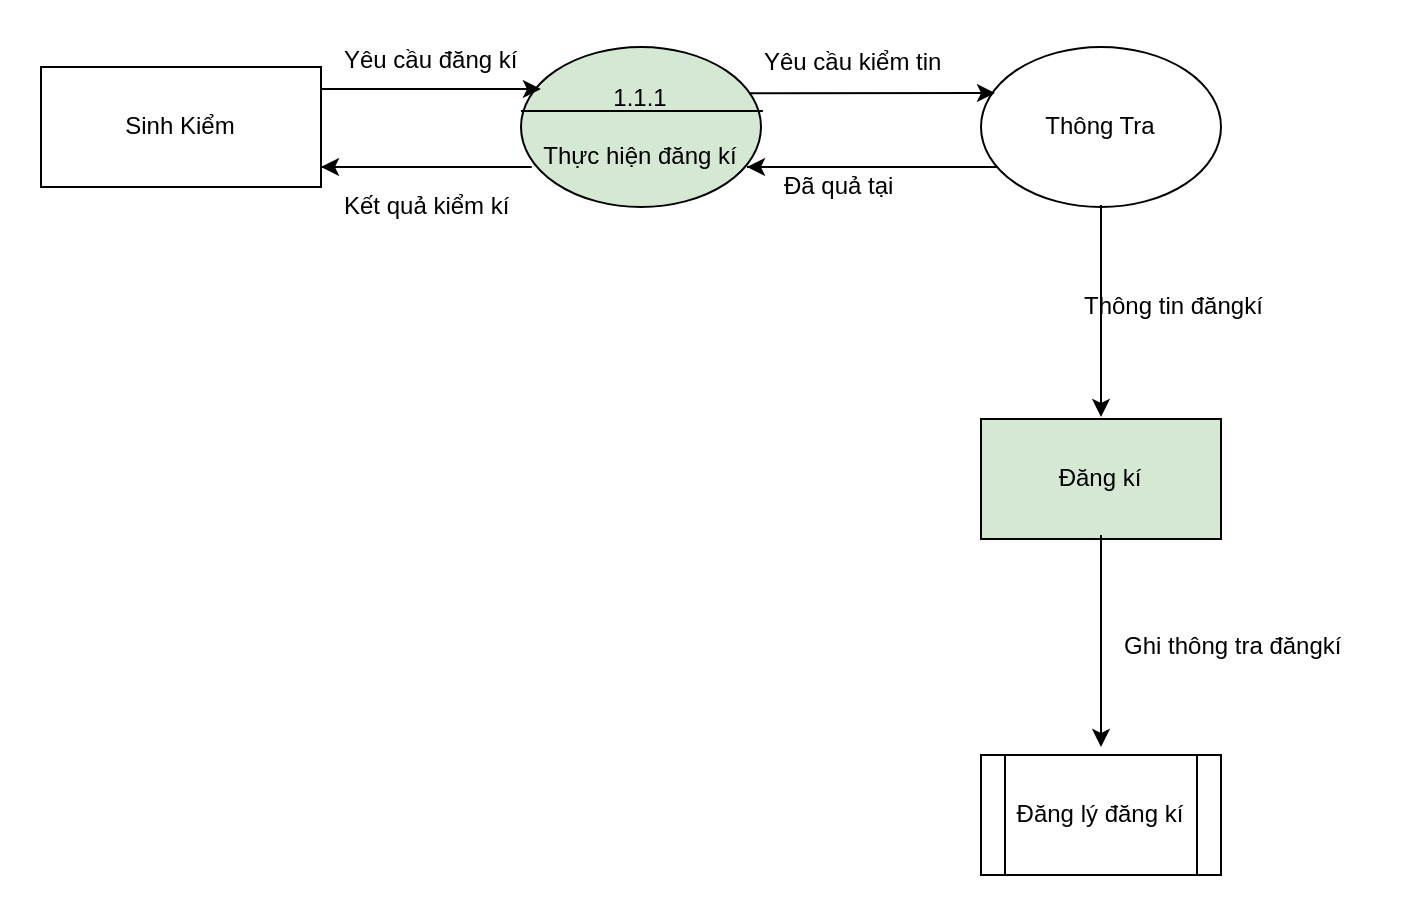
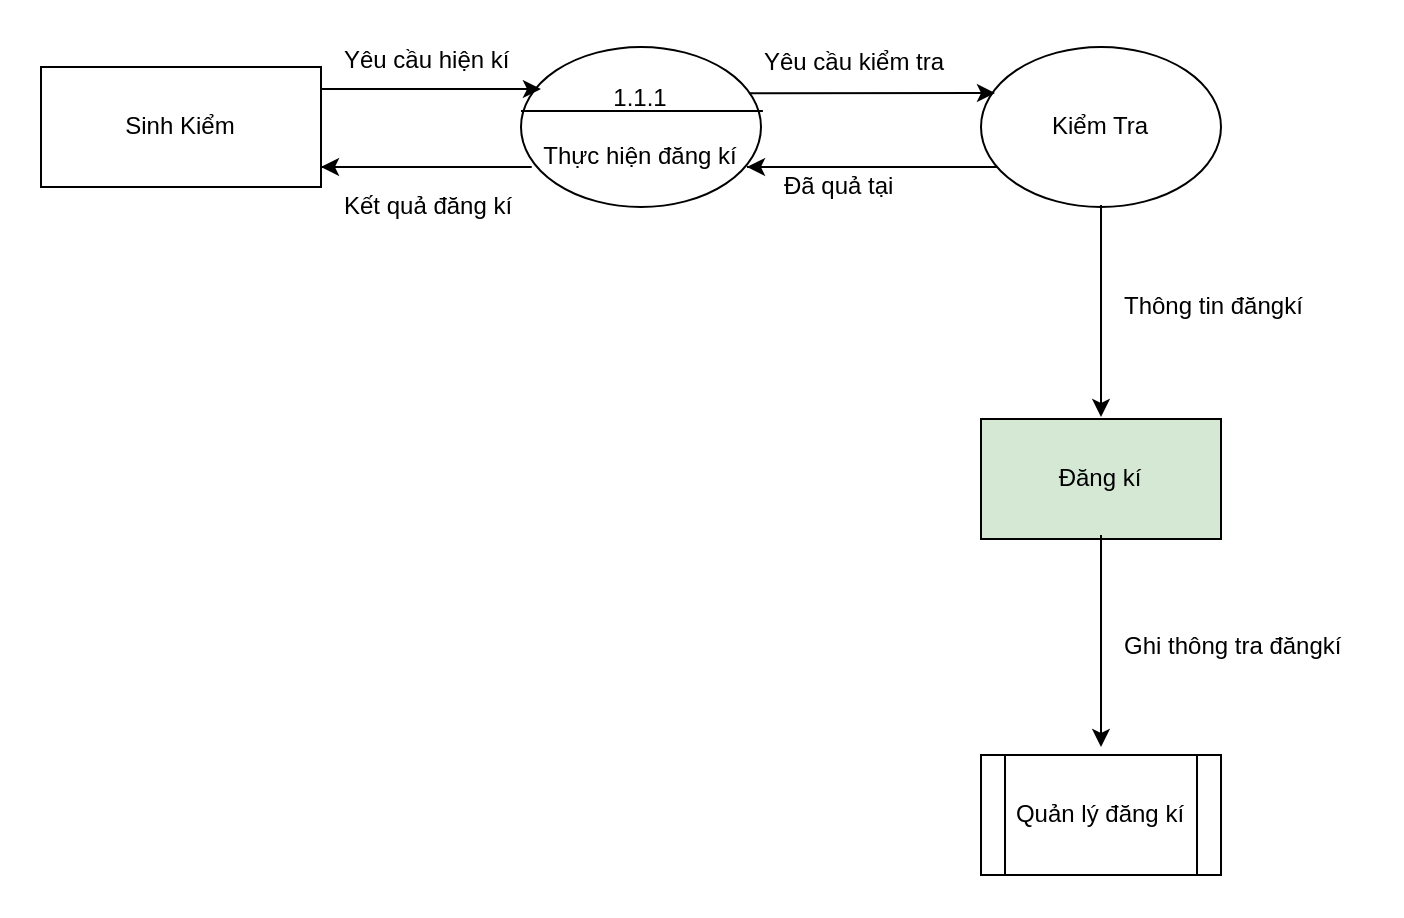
(436, 61) -> (433, 61)
(857, 63) -> (860, 63)
(641, 127) -> (641, 127)
(1101, 127) -> (1101, 127)
(433, 207) -> (436, 207)
(1181, 307) -> (1221, 307)
(1101, 815) -> (1101, 815)
